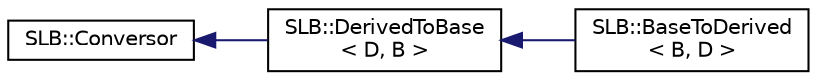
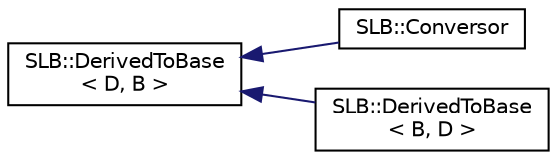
(242, 40) -> (300, 48)
(692, 40) -> (432, 120)
